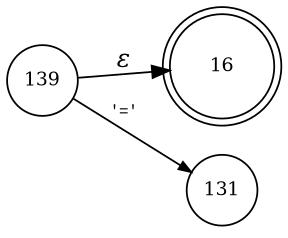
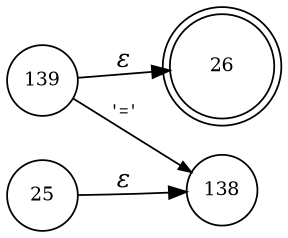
(222, 66) -> (222, 66)
(222, 190) -> (222, 190)
none -> (42, 196)
